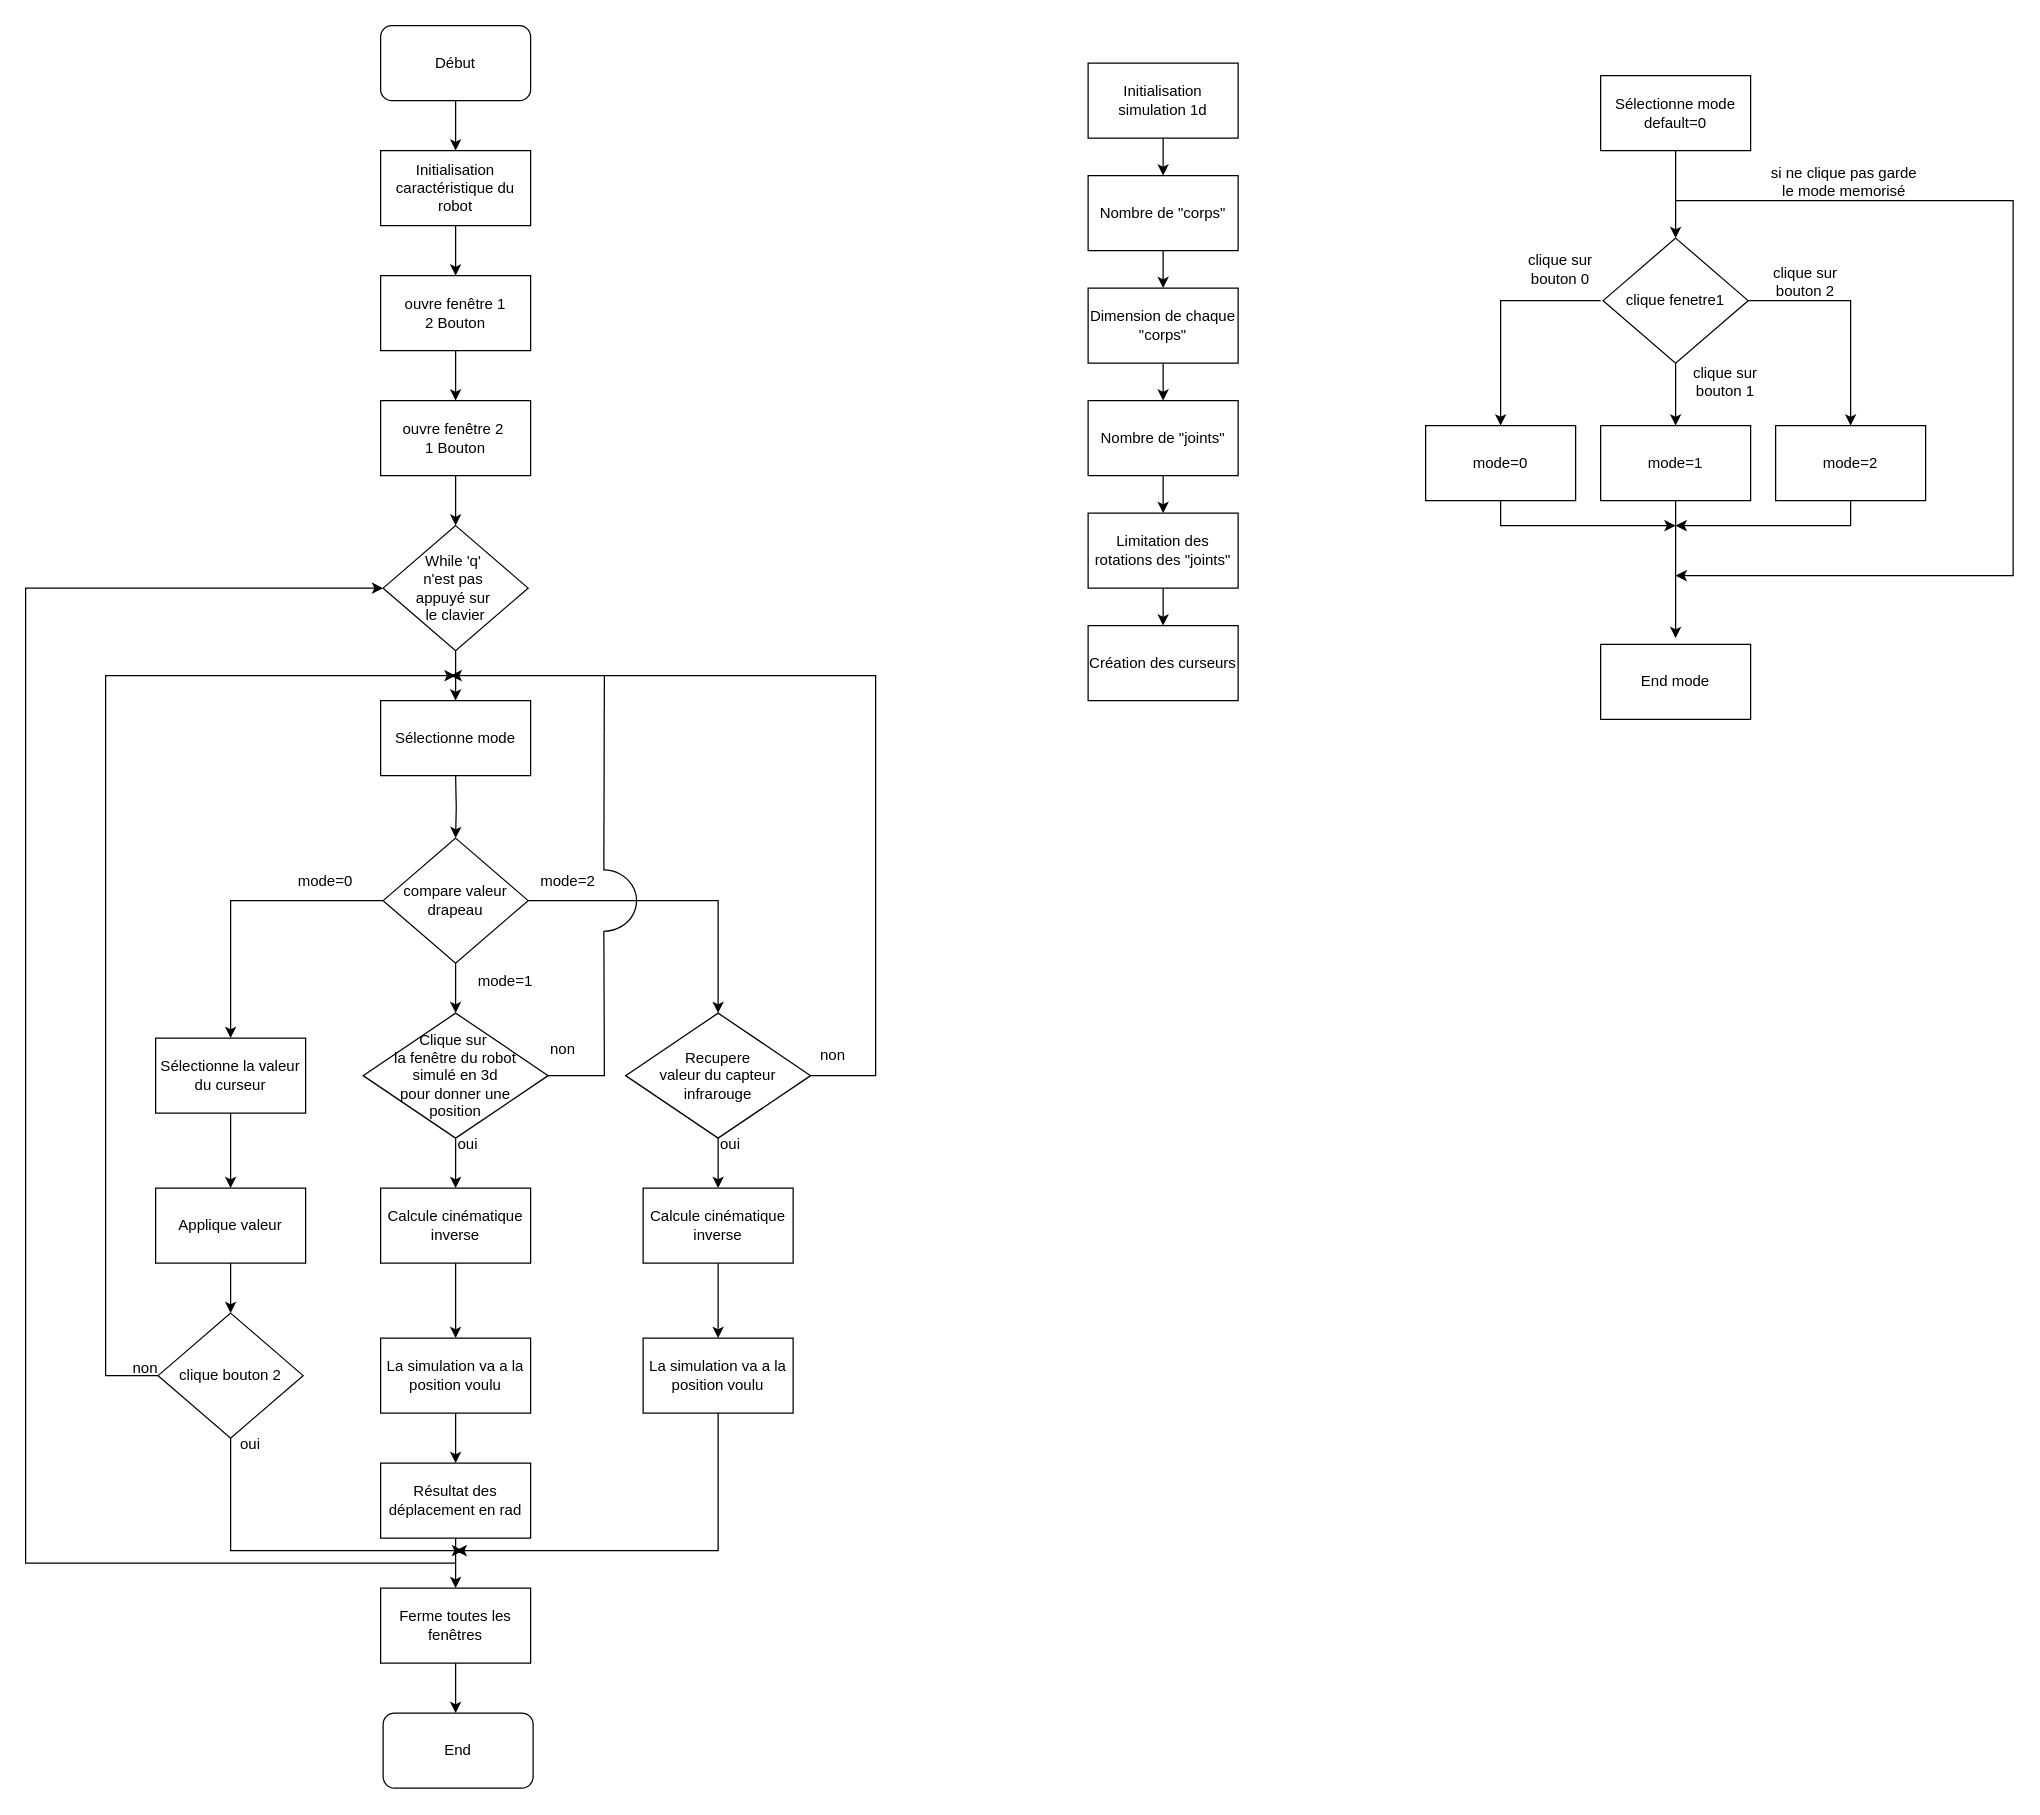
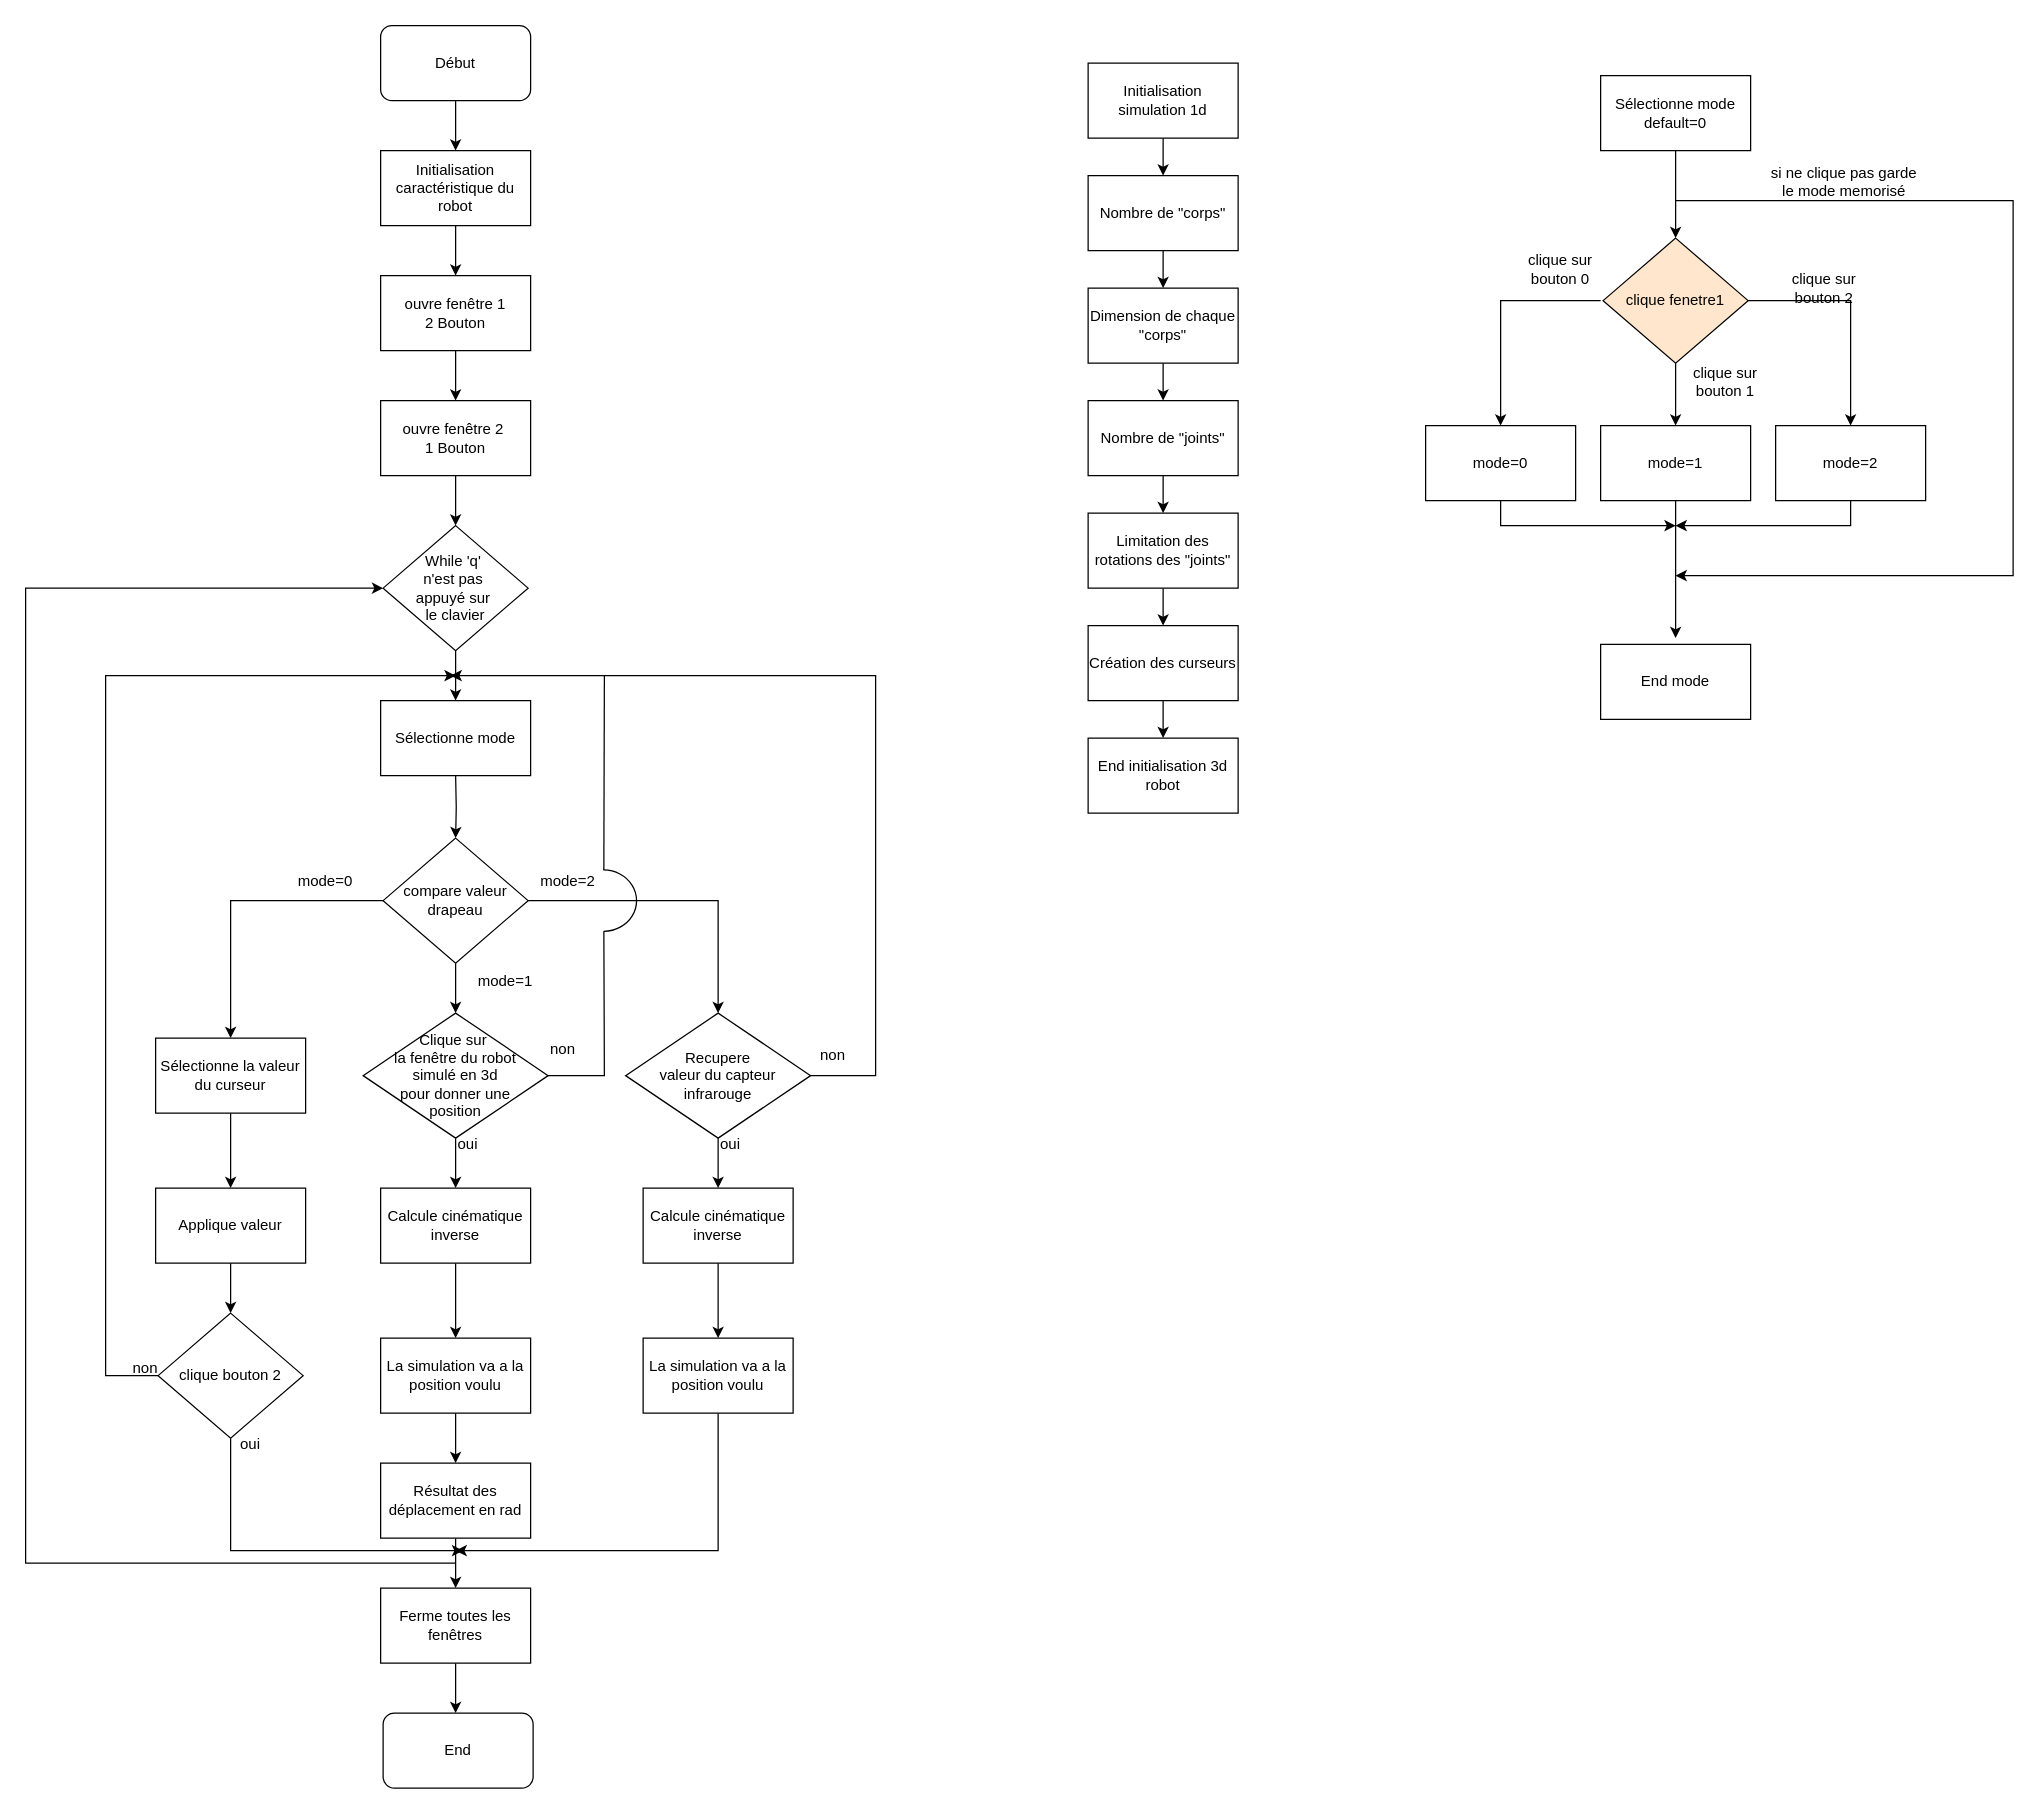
(1806, 282) -> (1824, 288)
(1676, 301) -> (1676, 301)
none -> (1163, 715)
none -> (1163, 776)
